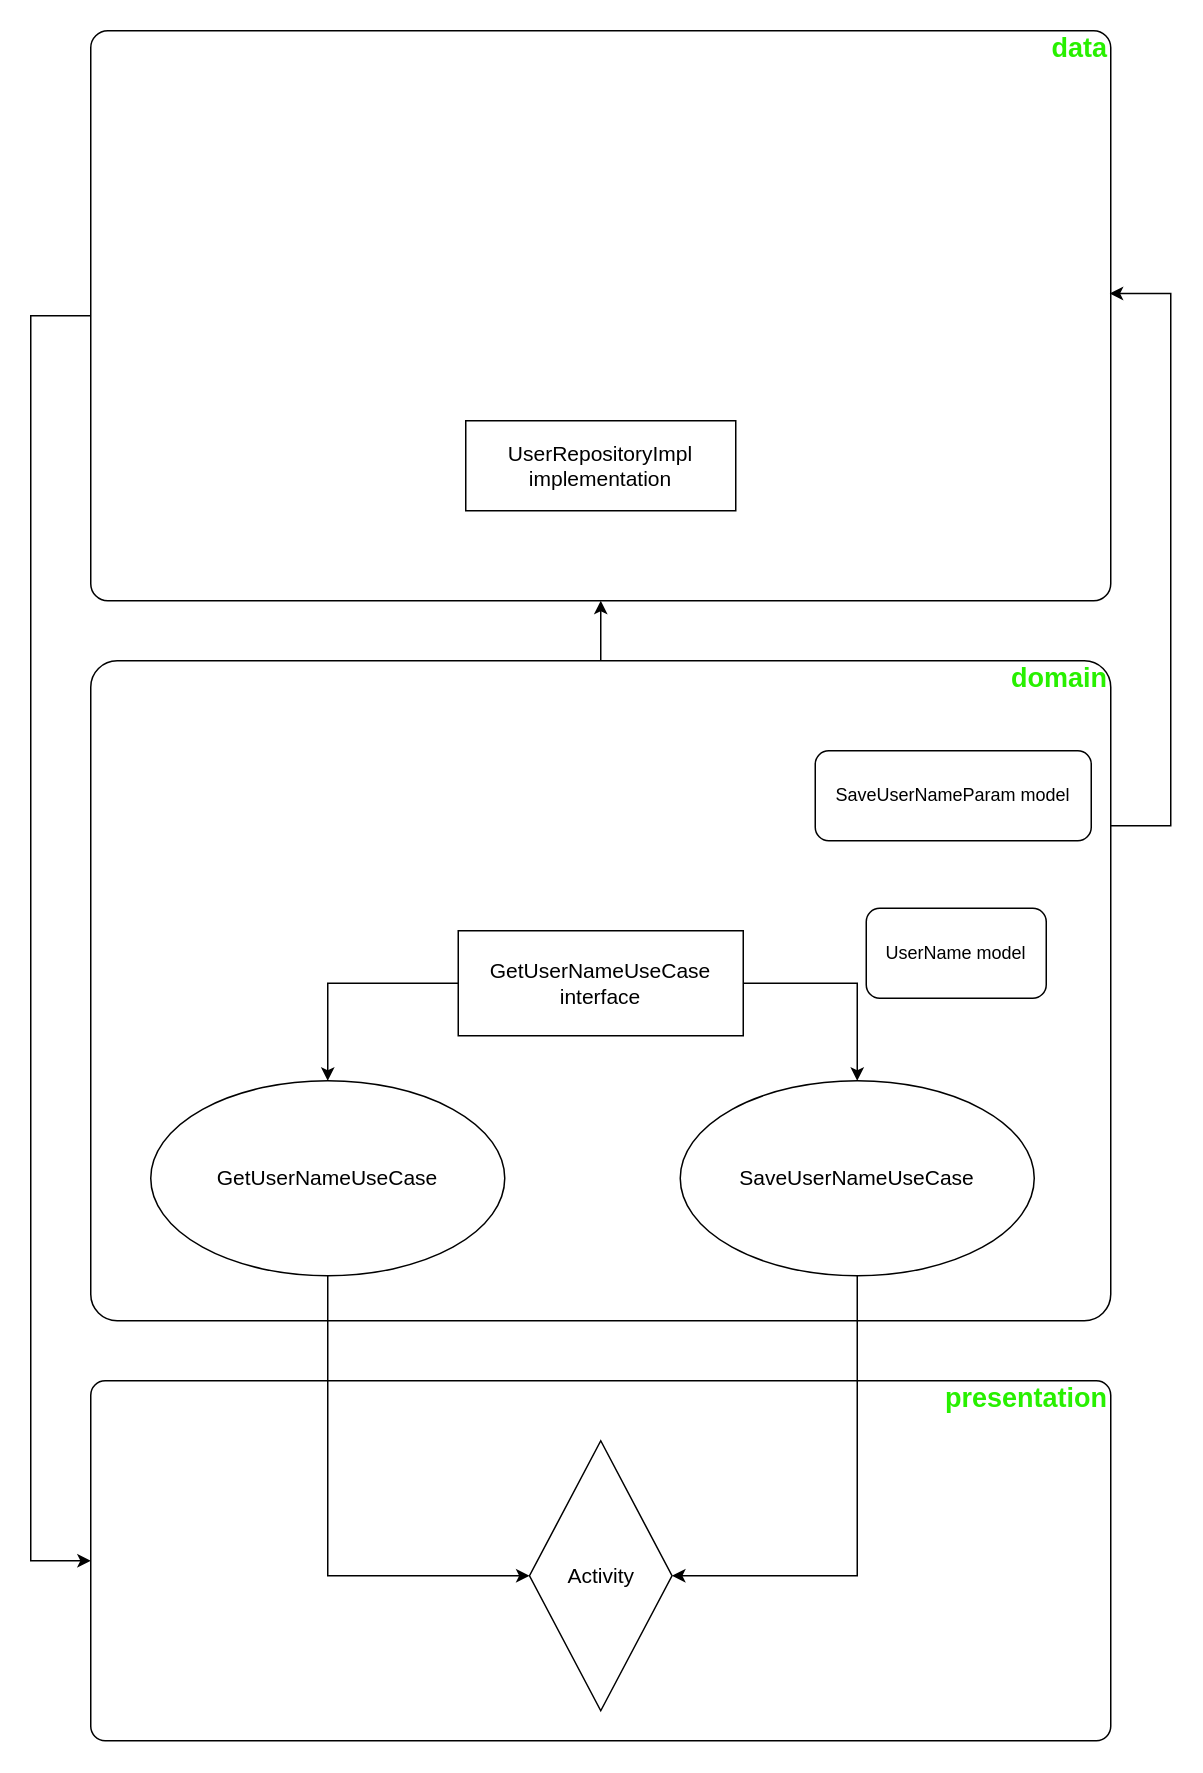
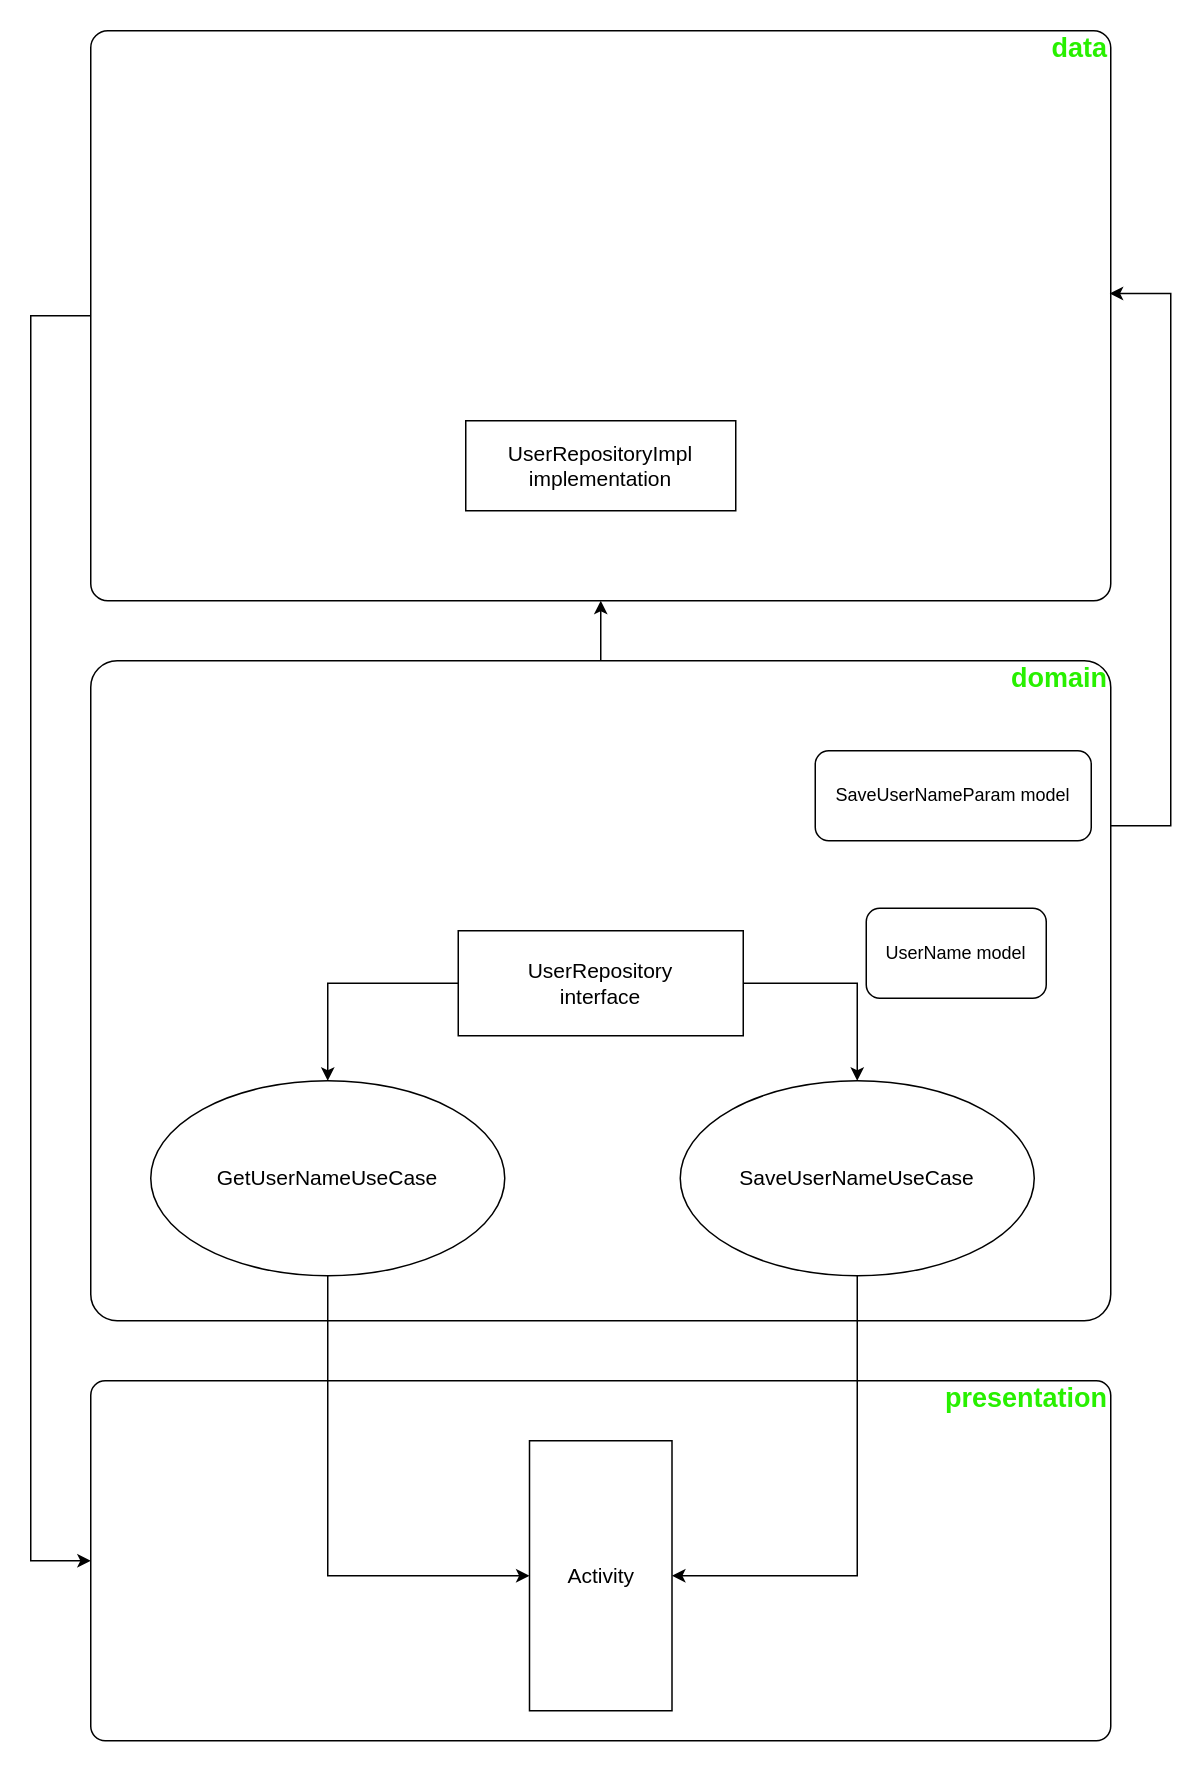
(601, 983) -> (601, 983)
(601, 1576) -> (601, 1576)
